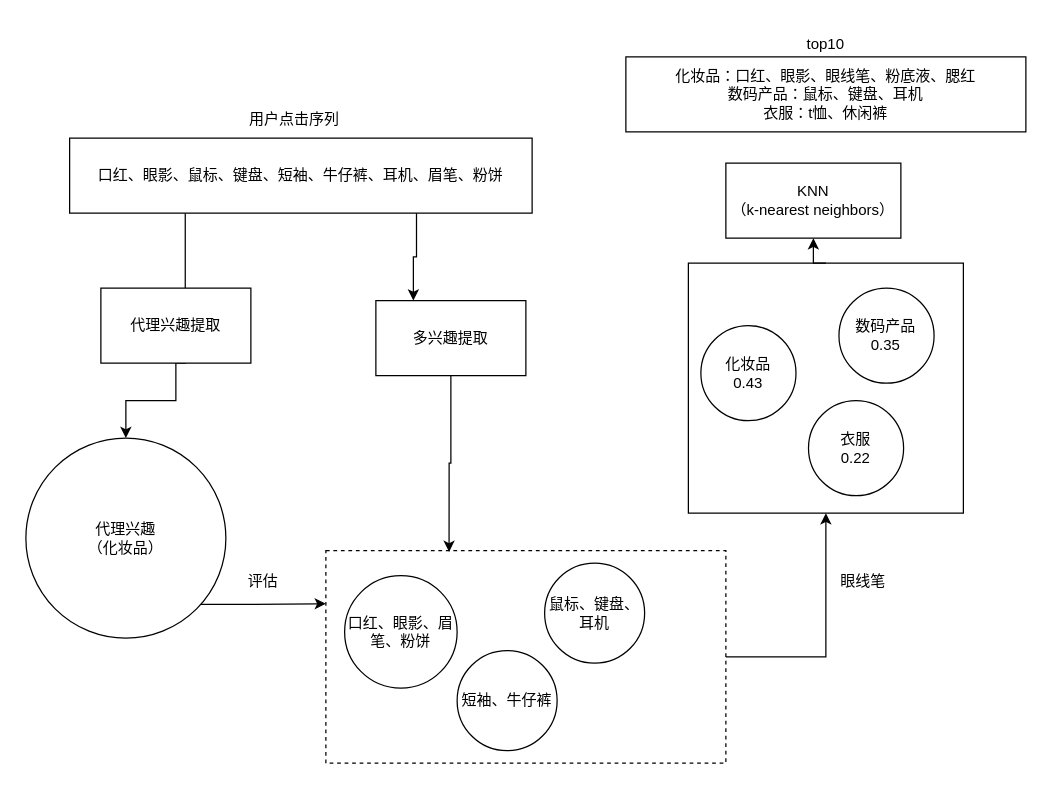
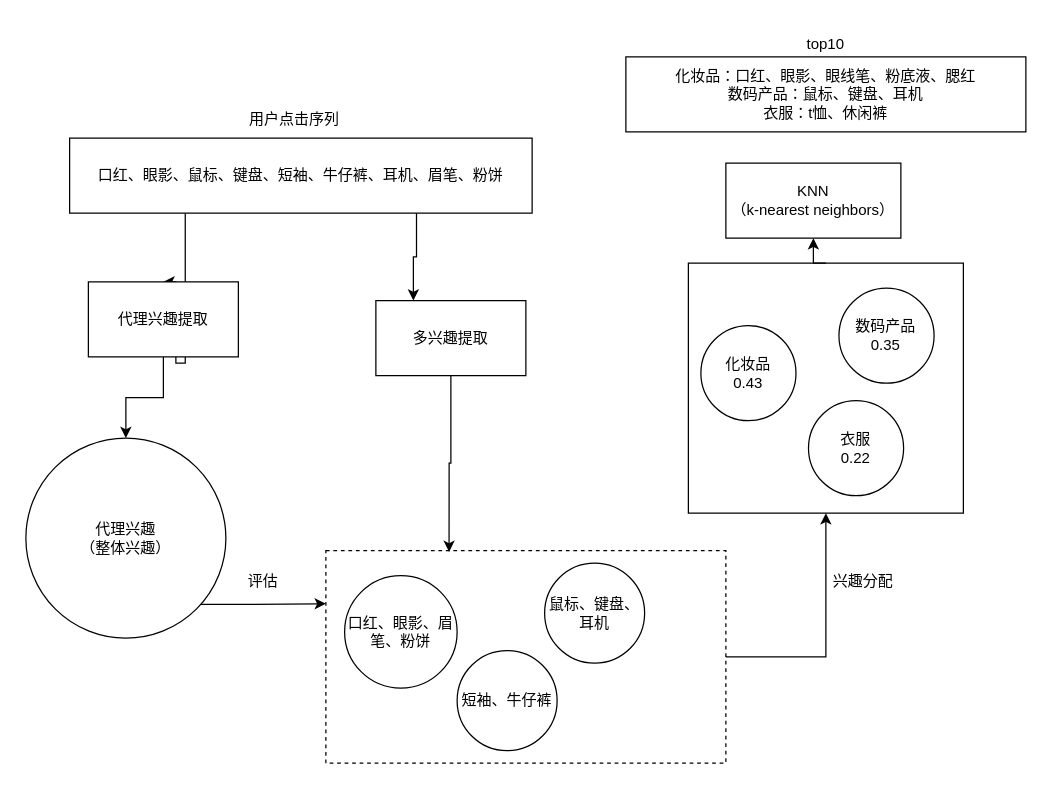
(176, 326) -> (163, 319)
(126, 538) -> (126, 538)
(863, 582) -> (863, 582)
